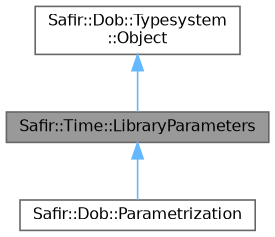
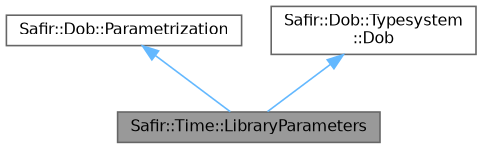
(138, 30) -> (374, 30)
(138, 179) -> (193, 84)
